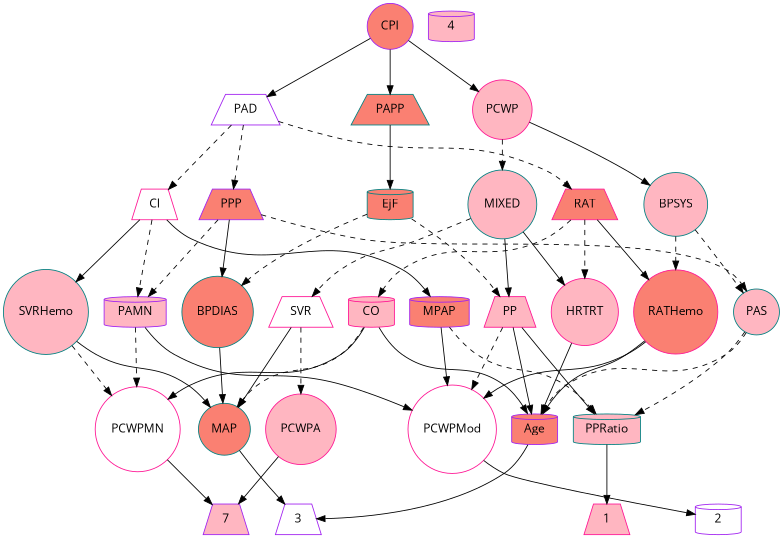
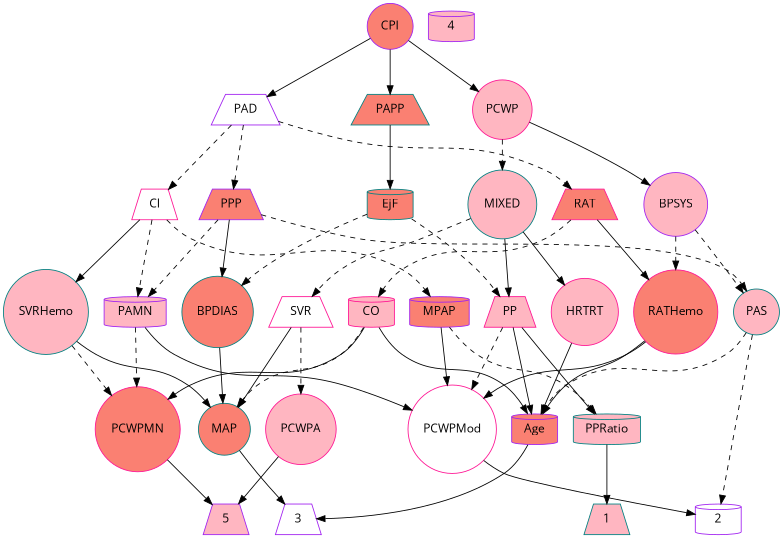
(676, 204) -> (676, 204)
(585, 240) -> none
(304, 252) -> (304, 252)
(698, 377) -> (737, 415)
(138, 429) -> (138, 429)
(226, 519) -> (226, 519)
(607, 519) -> (607, 519)
